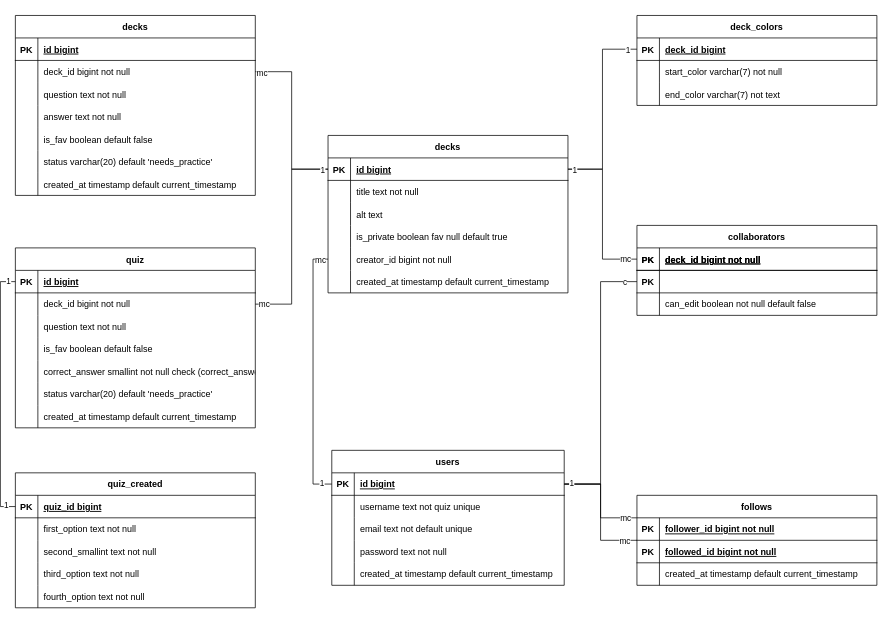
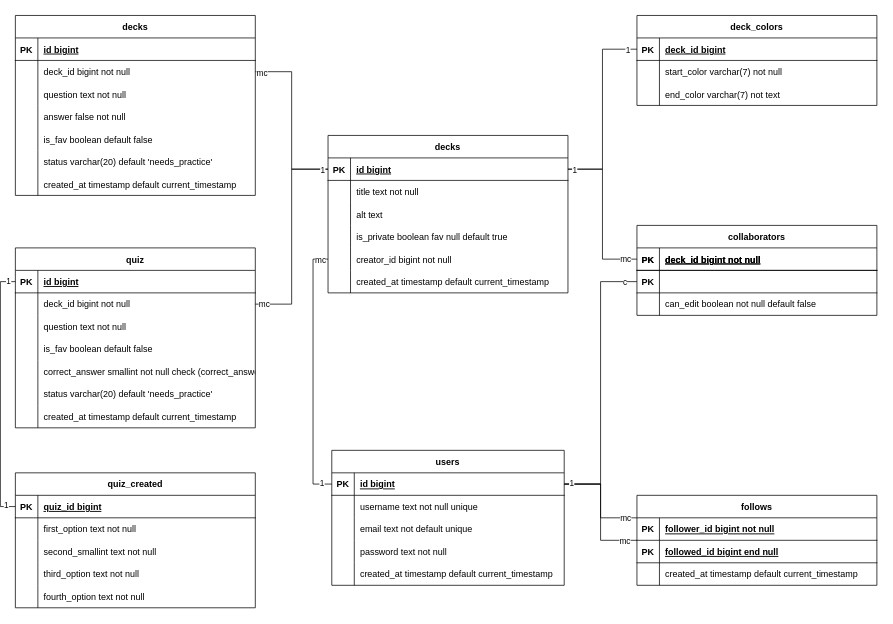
(88, 117) -> (89, 117)
(426, 507) -> (425, 507)
(722, 552) -> (722, 552)
